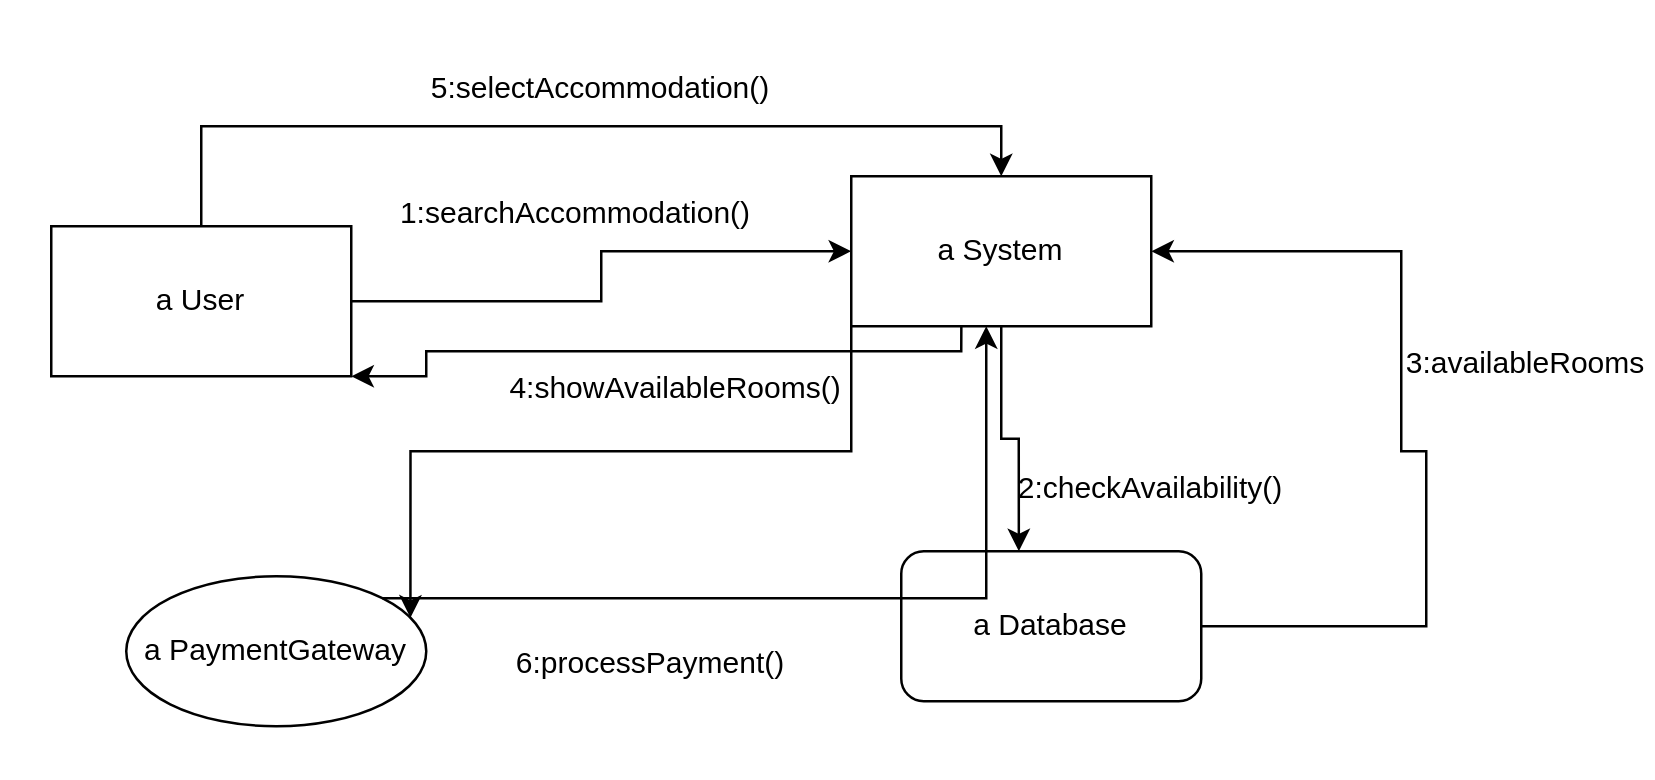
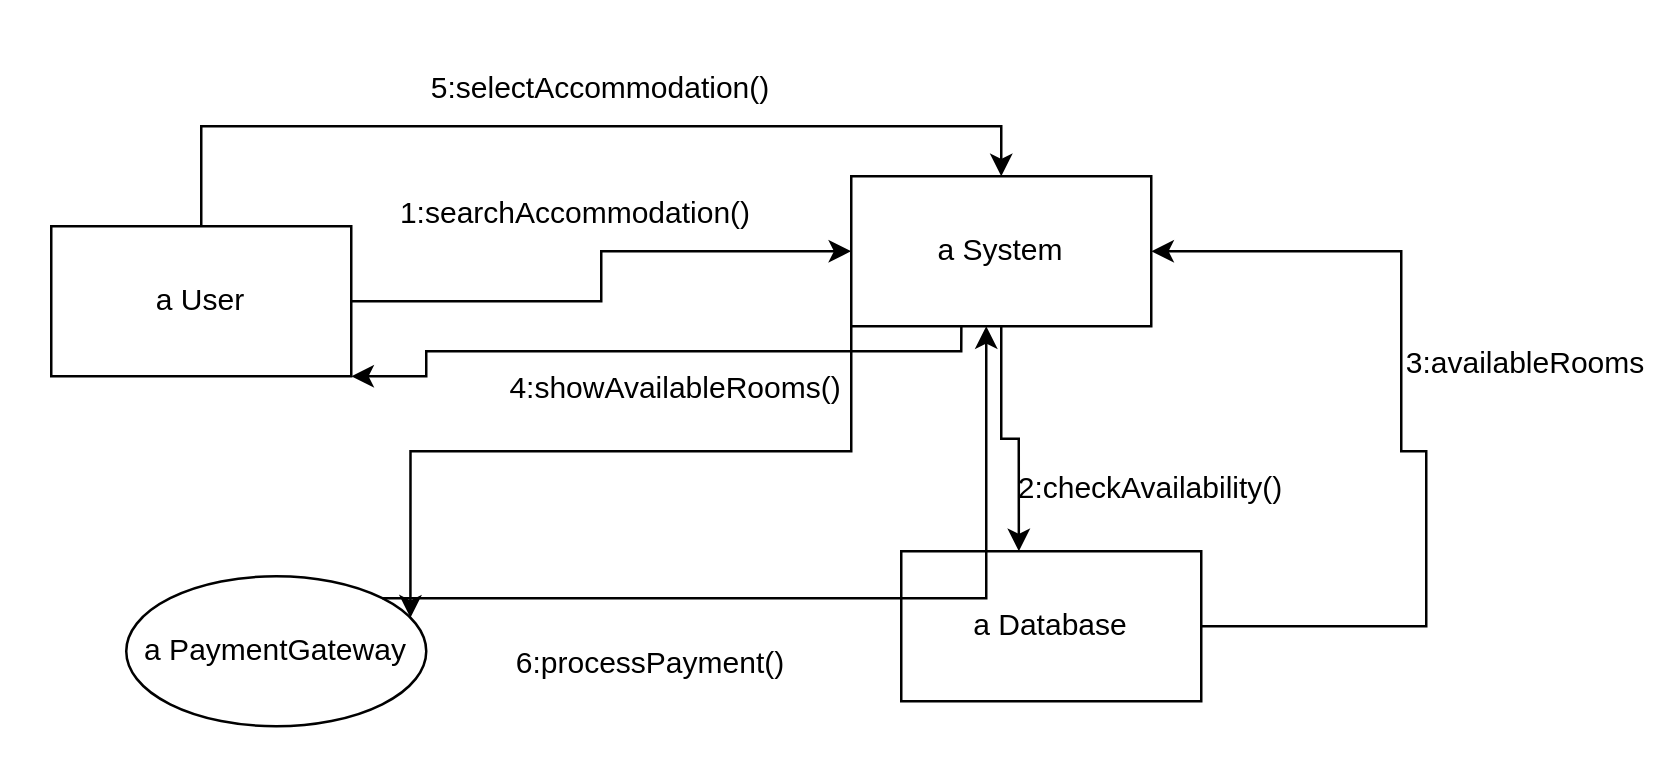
(1051, 626) -> (1051, 626)
